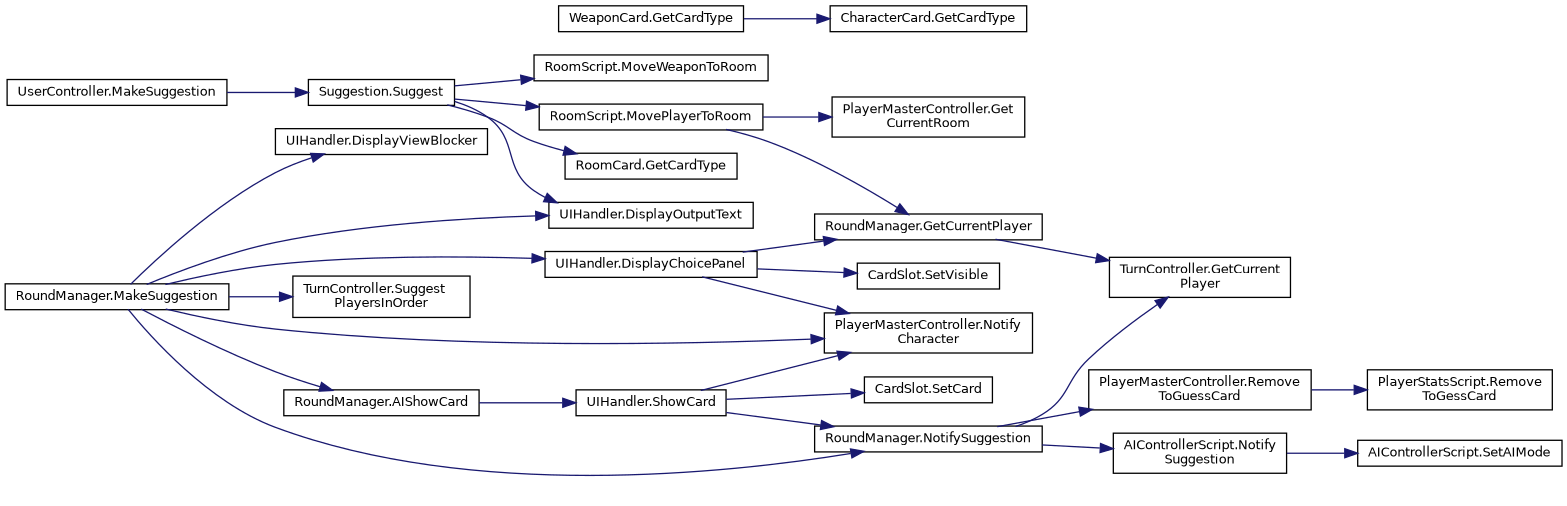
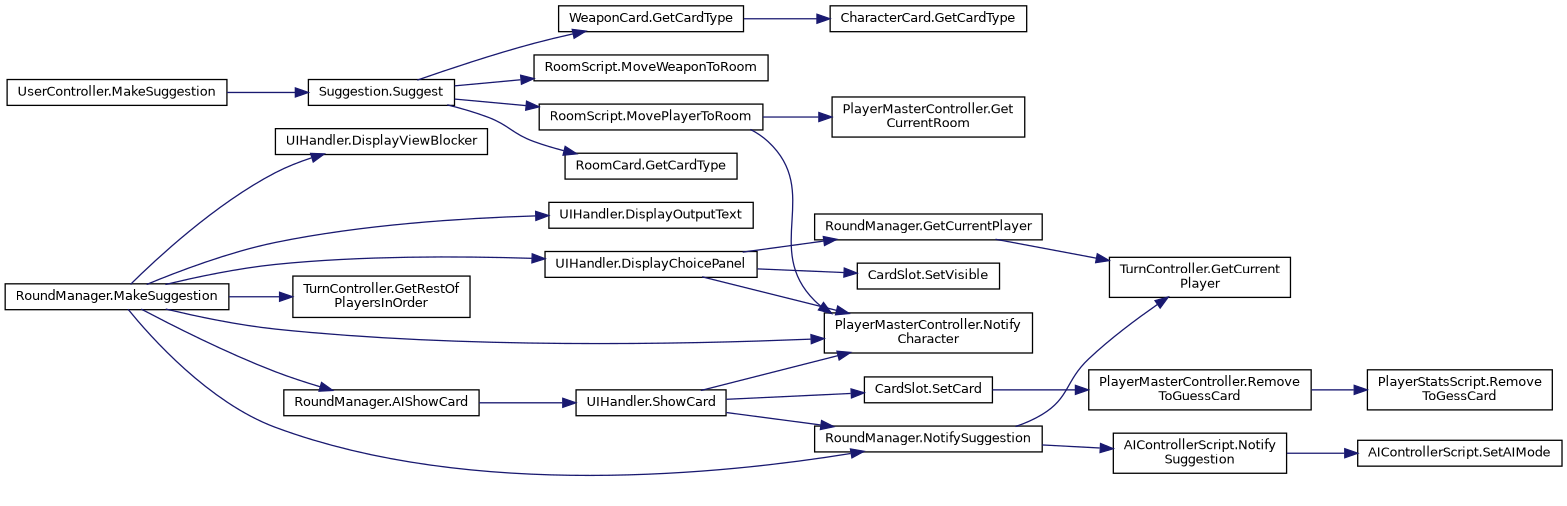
(507, 143) -> (494, 55)
(815, 162) -> (792, 214)
(381, 297) -> (381, 297)
(1053, 417) -> (1034, 390)
